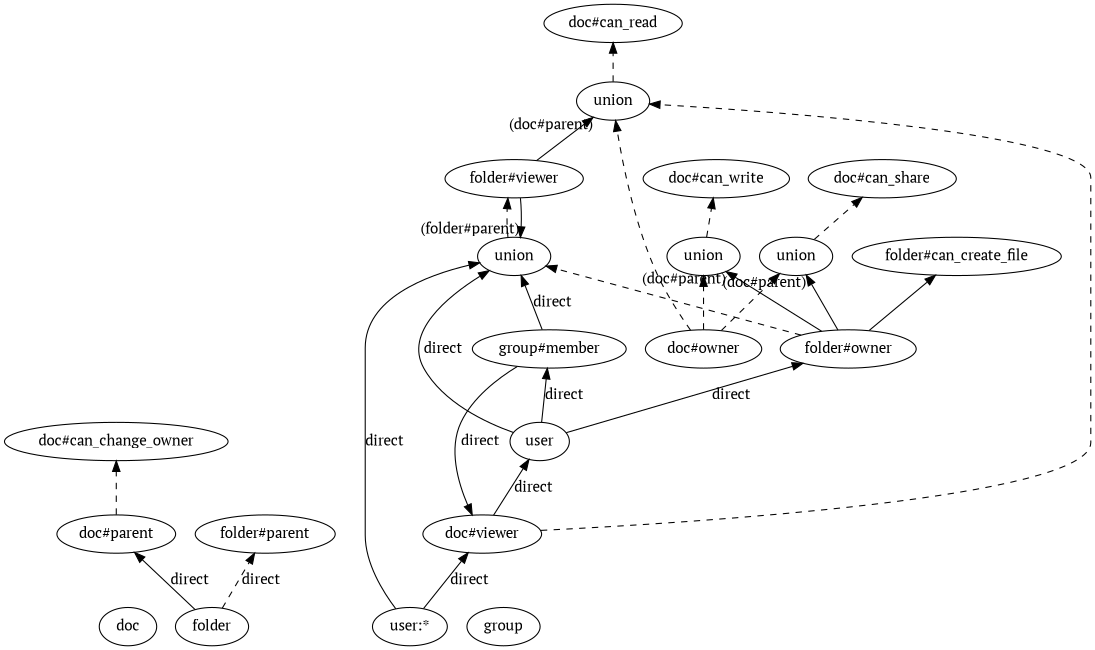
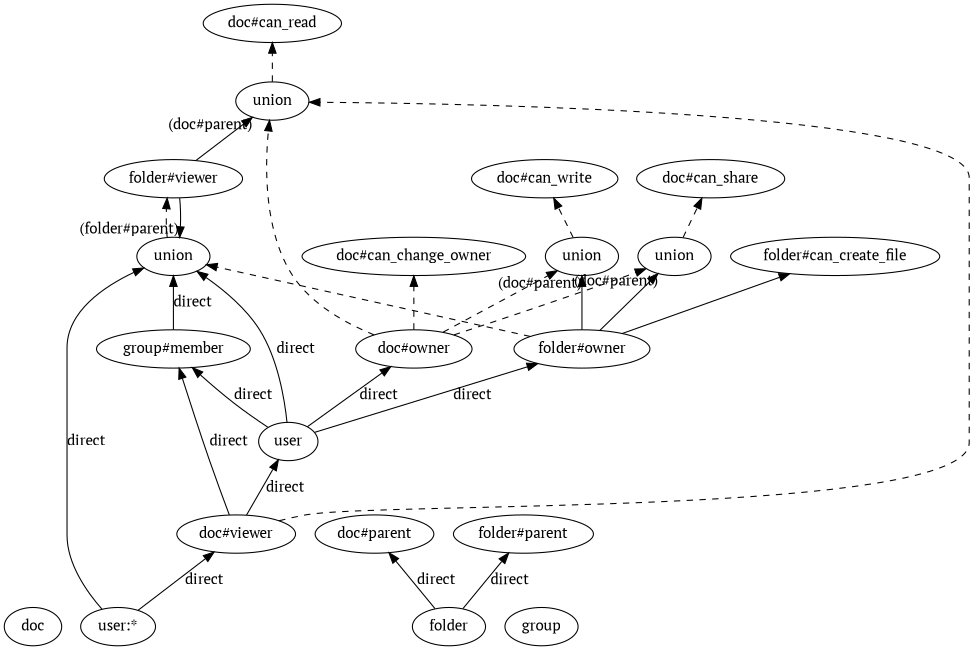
none -> (345, 400)
(460, 425) -> (205, 447)
(116, 493) -> (414, 304)
(236, 585) -> (482, 585)
